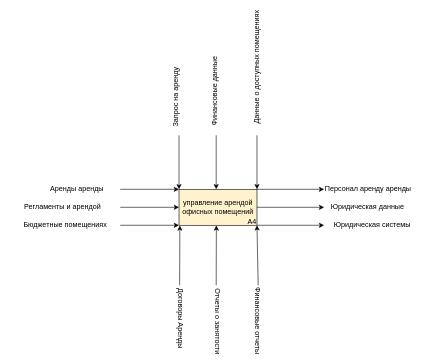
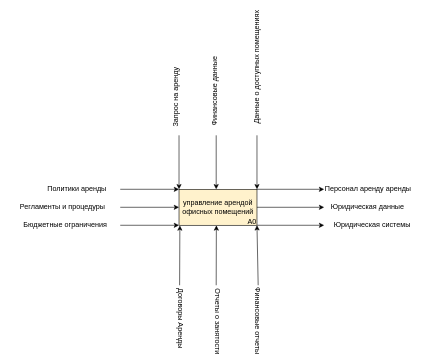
(77, 189) -> (77, 189)
(63, 207) -> (63, 207)
(252, 222) -> (252, 222)
(65, 225) -> (65, 225)
